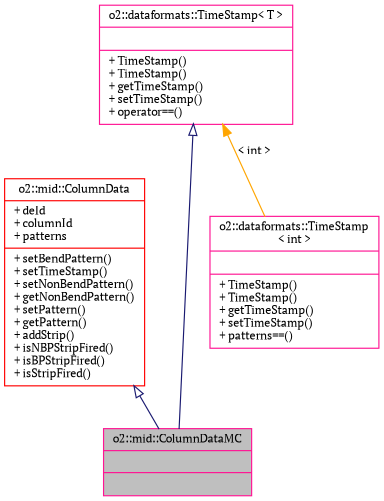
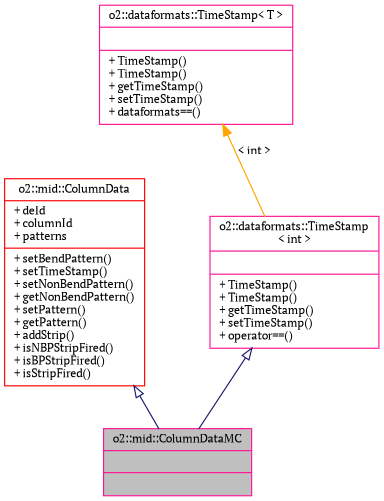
(146, 112) -> (155, 112)
(186, 282) -> (222, 393)
(256, 336) -> (256, 336)
